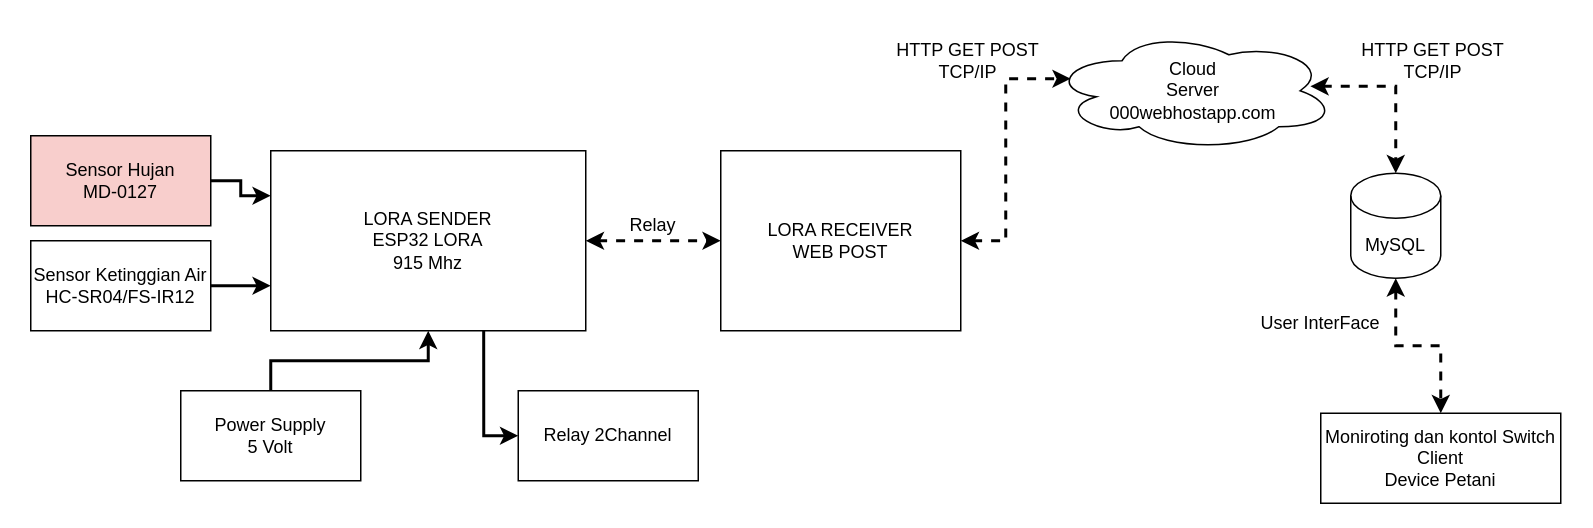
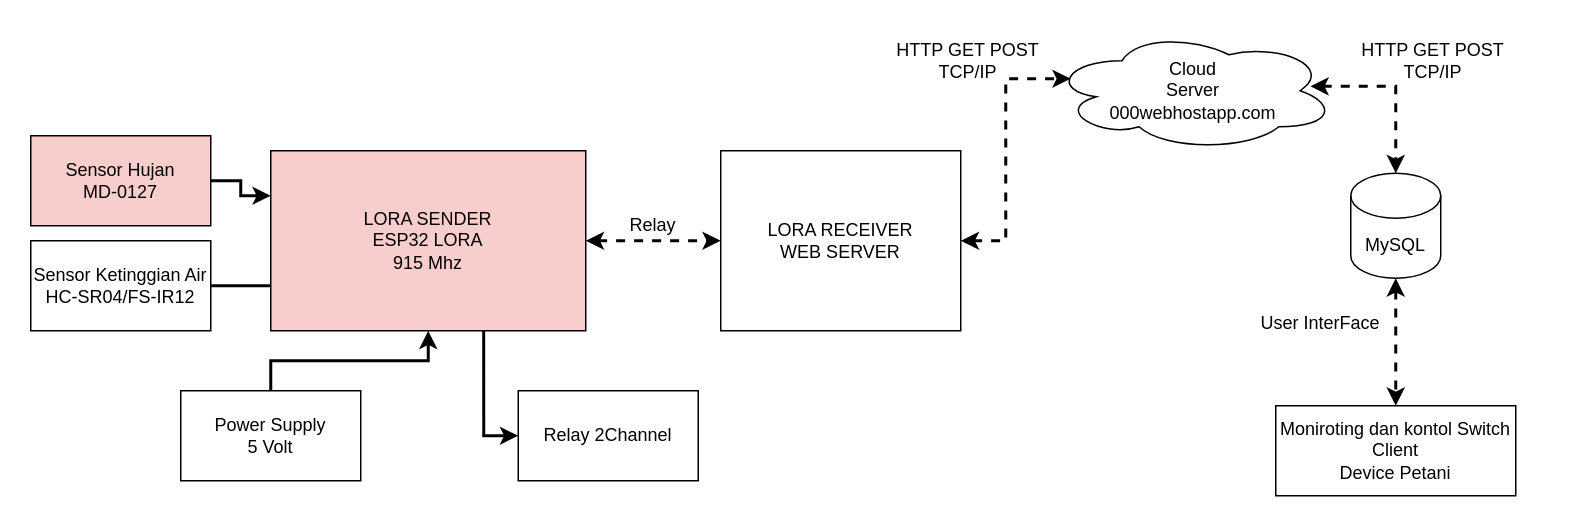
(428, 241) -> (428, 241)
(841, 241) -> (841, 241)
(255, 286) -> (262, 286)
(1441, 458) -> (1396, 451)
